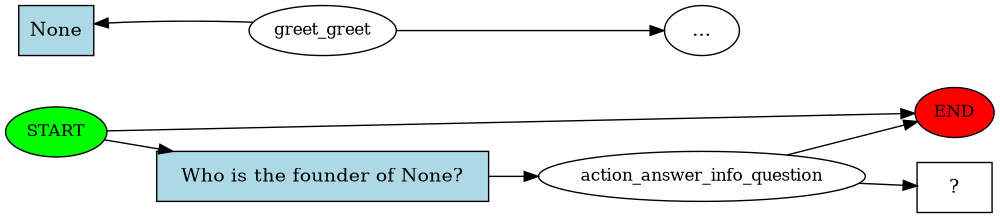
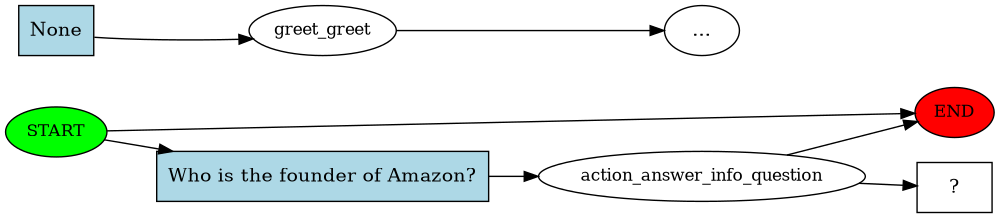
(181, 21) -> (167, 40)
(323, 176) -> (323, 176)
